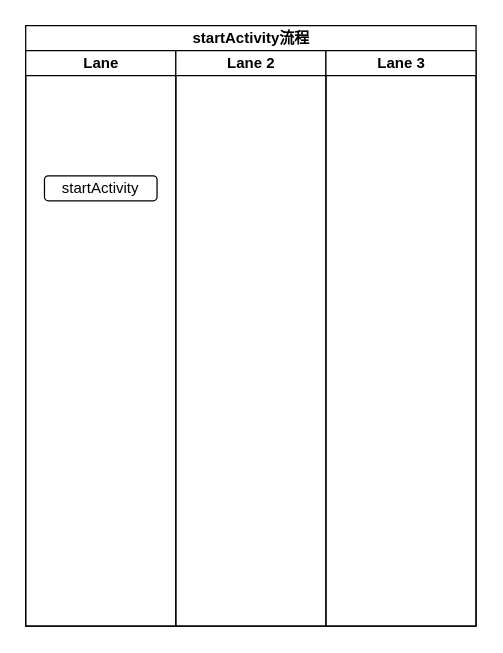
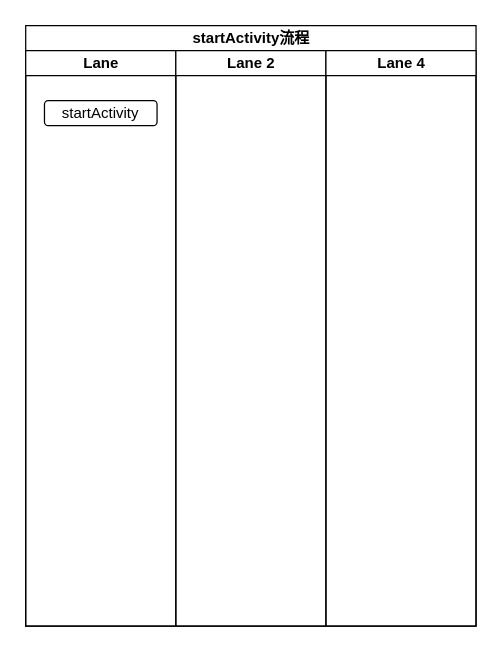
(401, 63) -> (401, 63)
(101, 188) -> (101, 113)
